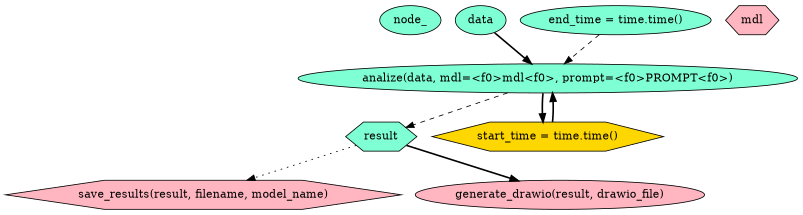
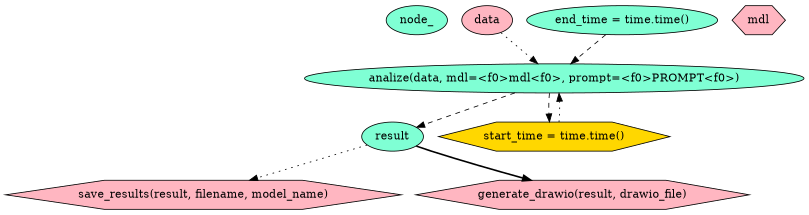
(481, 20) -> (487, 20)
(510, 46) -> (516, 46)
(542, 104) -> (549, 104)
(553, 112) -> (560, 112)
(381, 137) -> (393, 137)
(560, 195) -> (583, 195)
